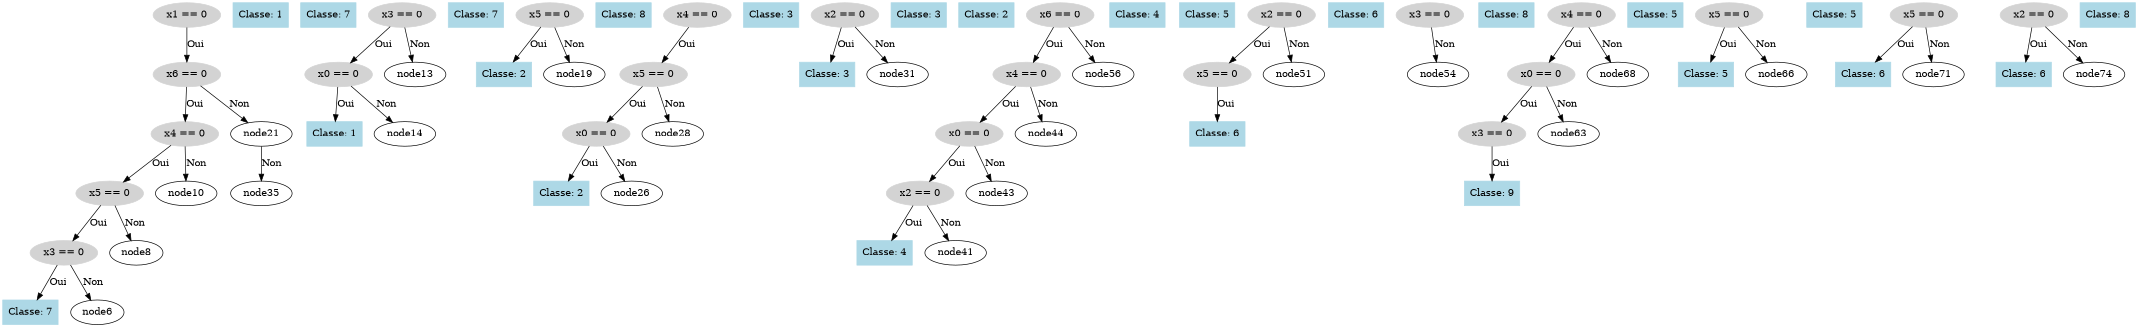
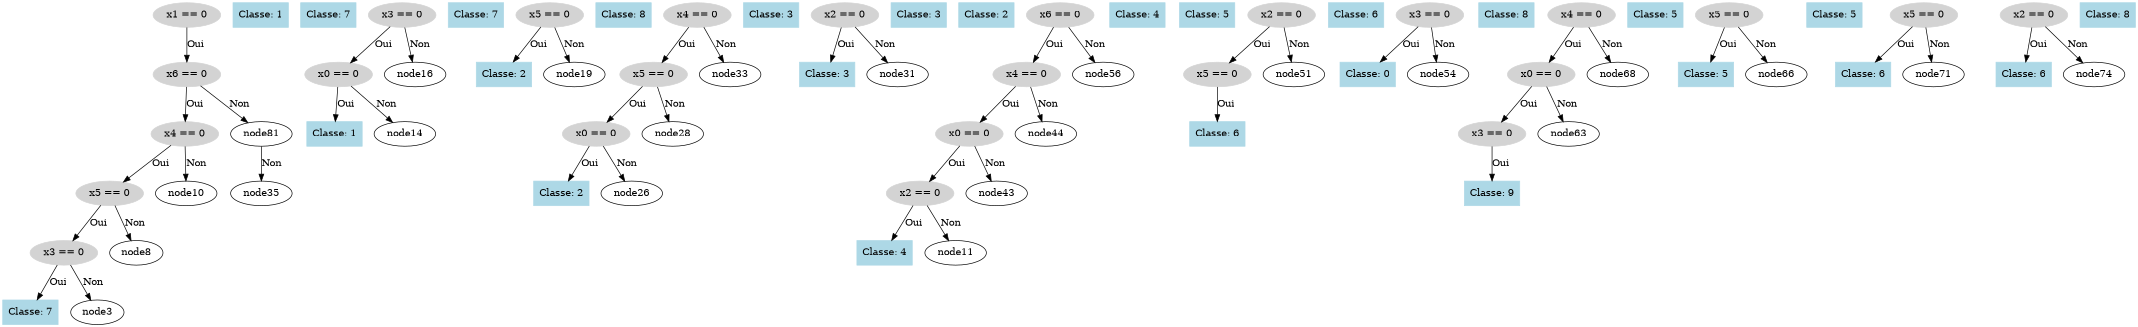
(415, 74) -> (415, 74)
none -> (730, 74)
none -> (1368, 74)
(261, 134) -> (261, 134)
(956, 253) -> (956, 253)
(97, 312) -> (97, 312)
